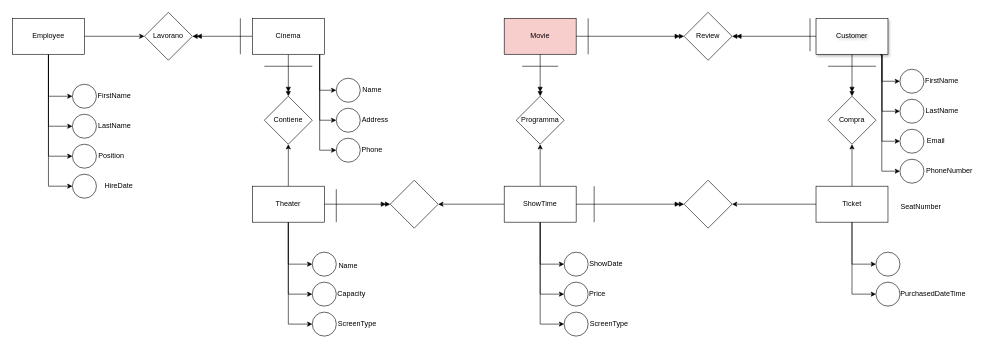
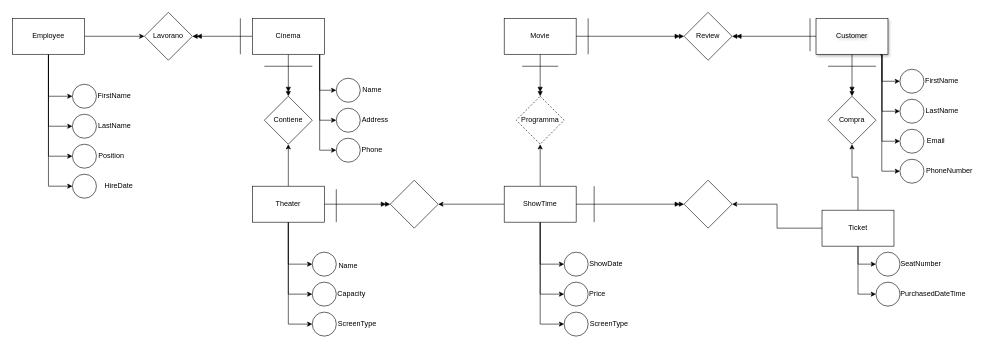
(540, 36) -> (540, 36)
(540, 120) -> (540, 120)
(852, 204) -> (858, 228)
(921, 207) -> (921, 264)
